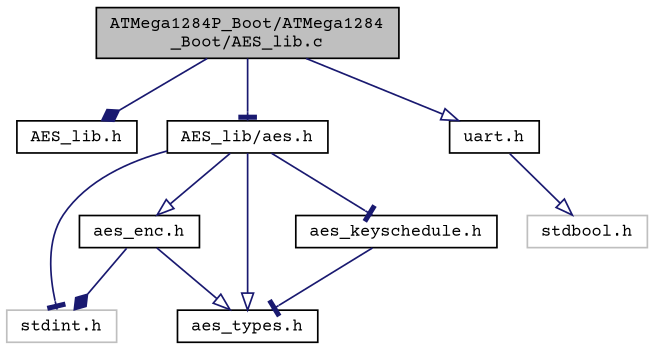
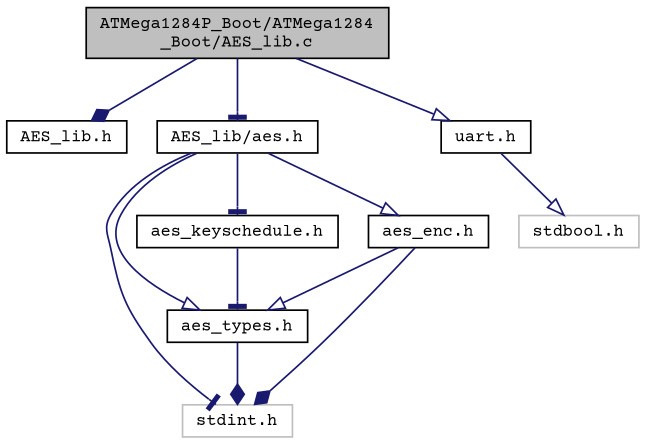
none -> (237, 364)
